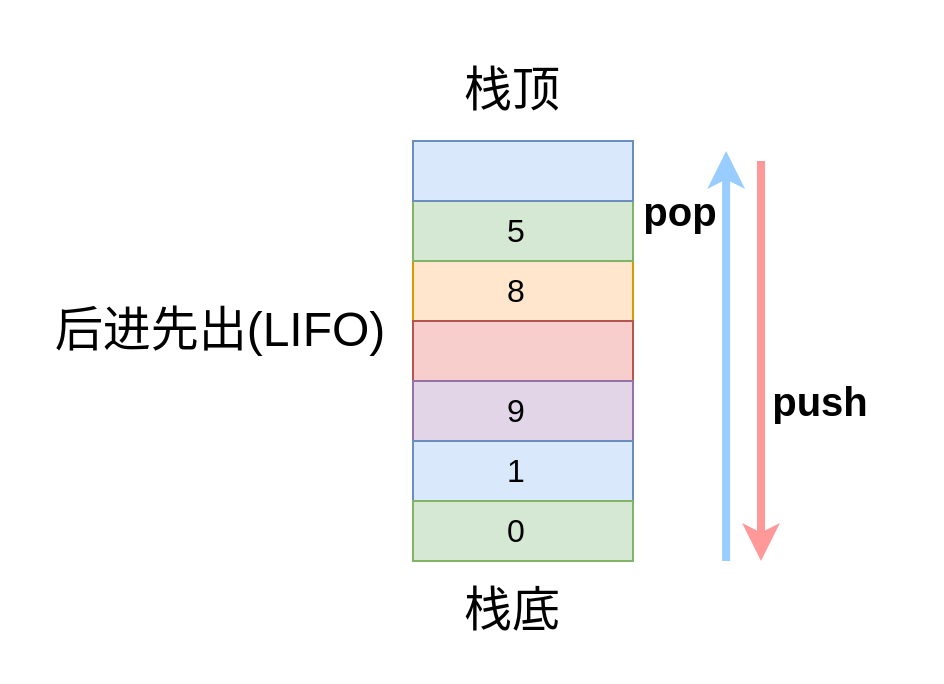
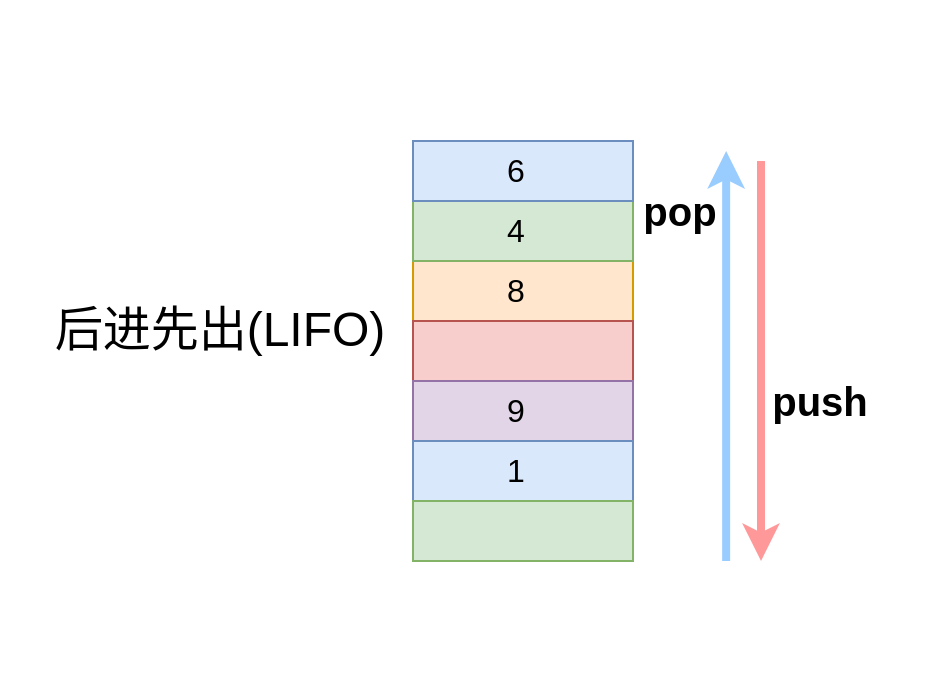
(513, 91) -> none
none -> (517, 171)
(517, 231) -> (517, 231)
(517, 531) -> none
(513, 611) -> none
